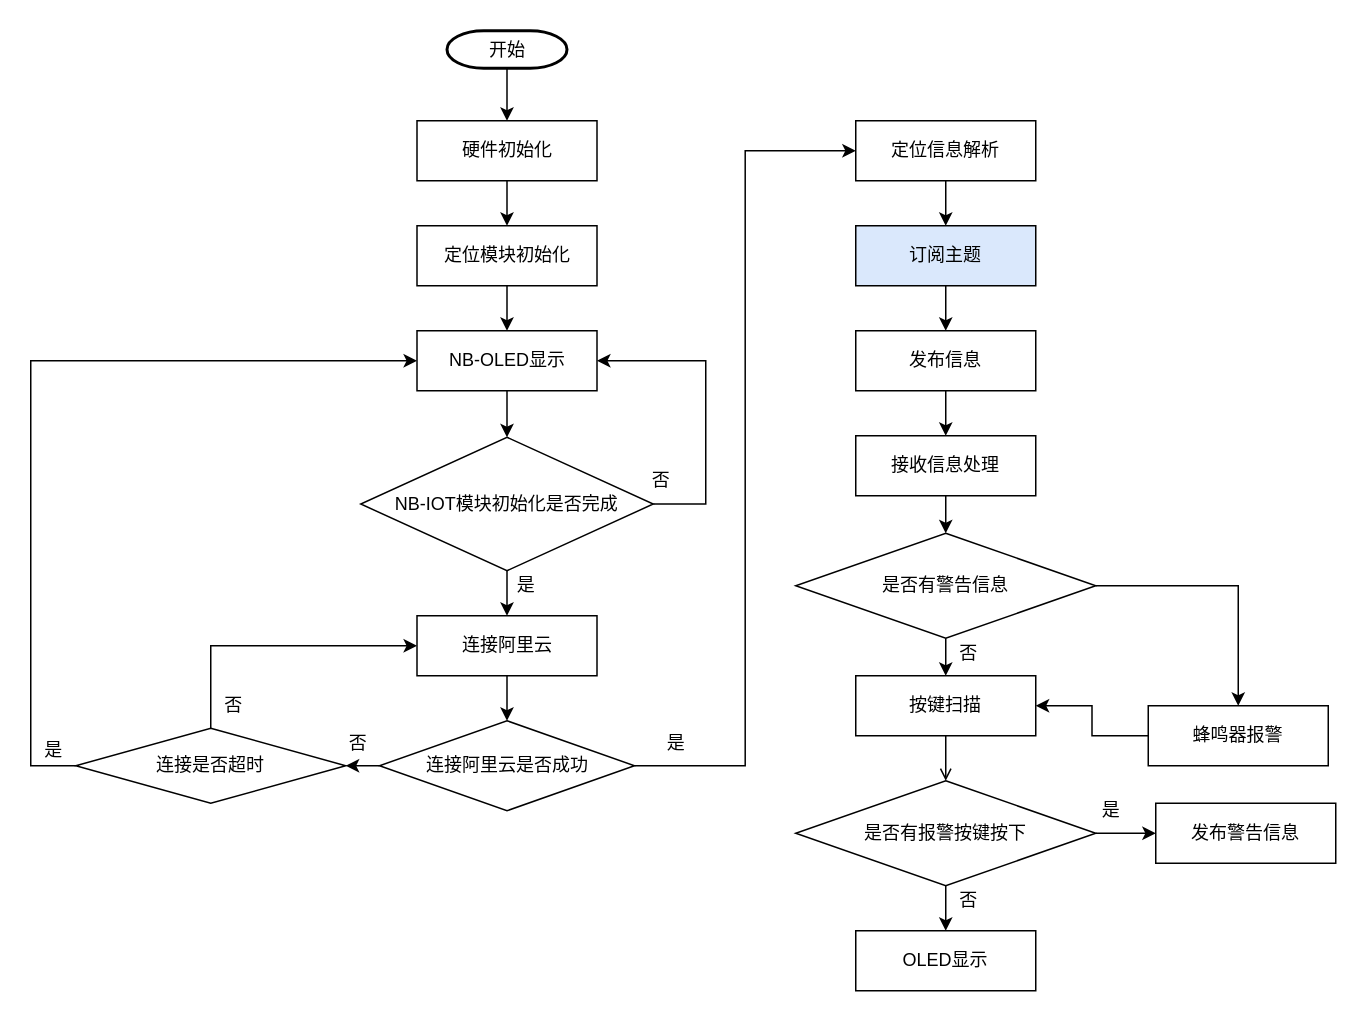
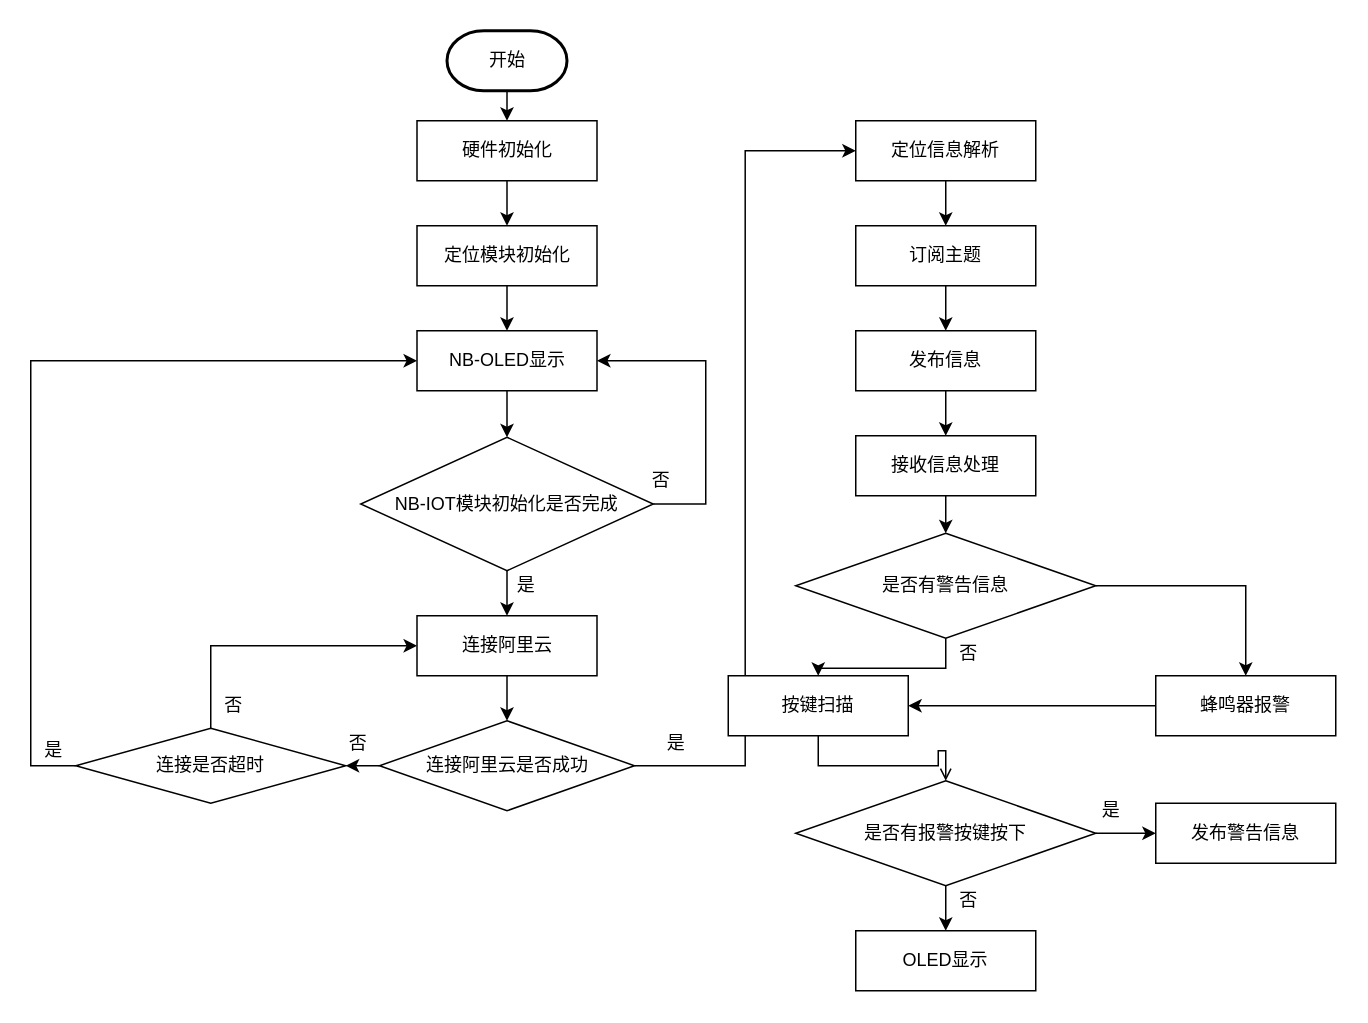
(507, 50) -> (507, 61)
(946, 256) -> (946, 256)
(946, 706) -> (818, 706)
(1238, 736) -> (1246, 706)
